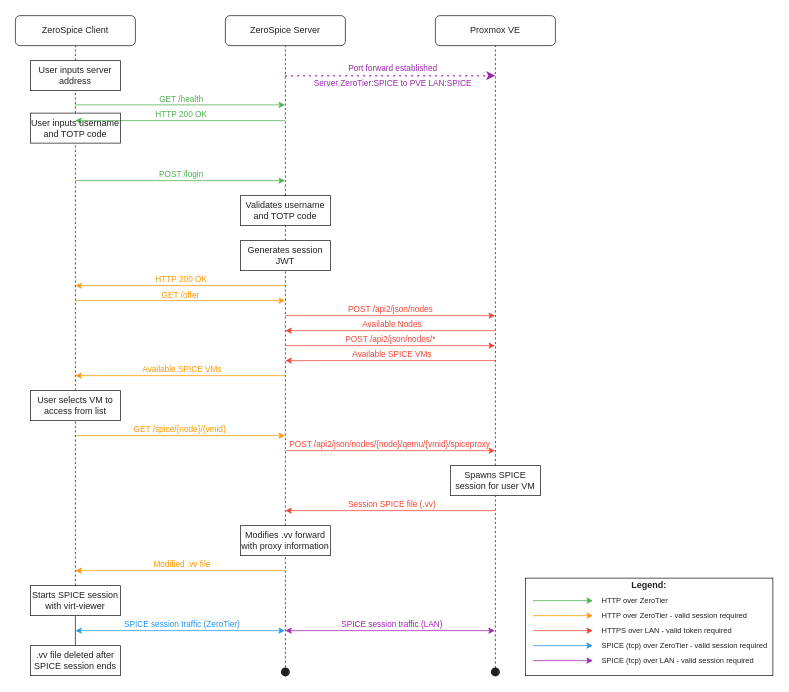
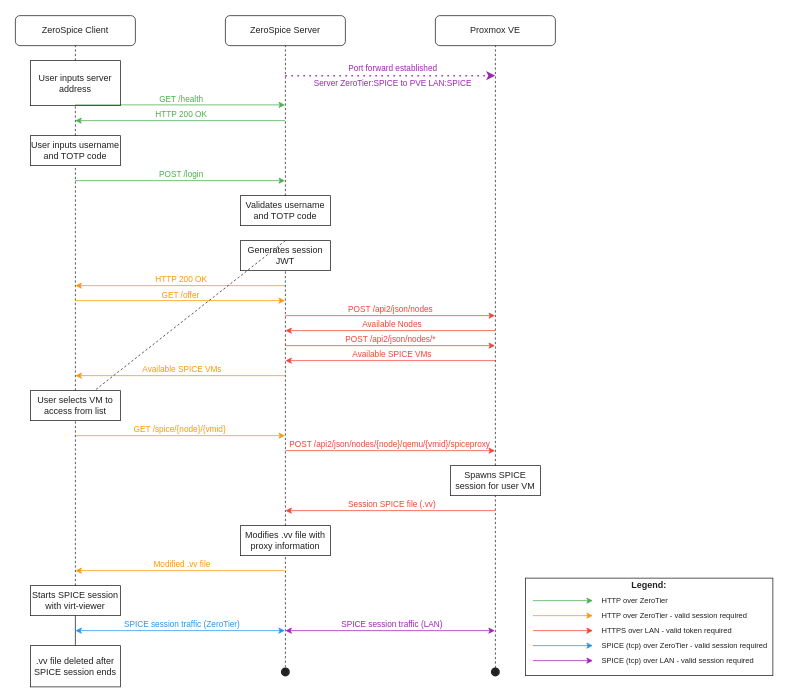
(75, 75) -> (75, 83)
(75, 128) -> (75, 150)
(285, 233) -> (190, 315)
(285, 540) -> (285, 540)
(75, 660) -> (75, 666)
